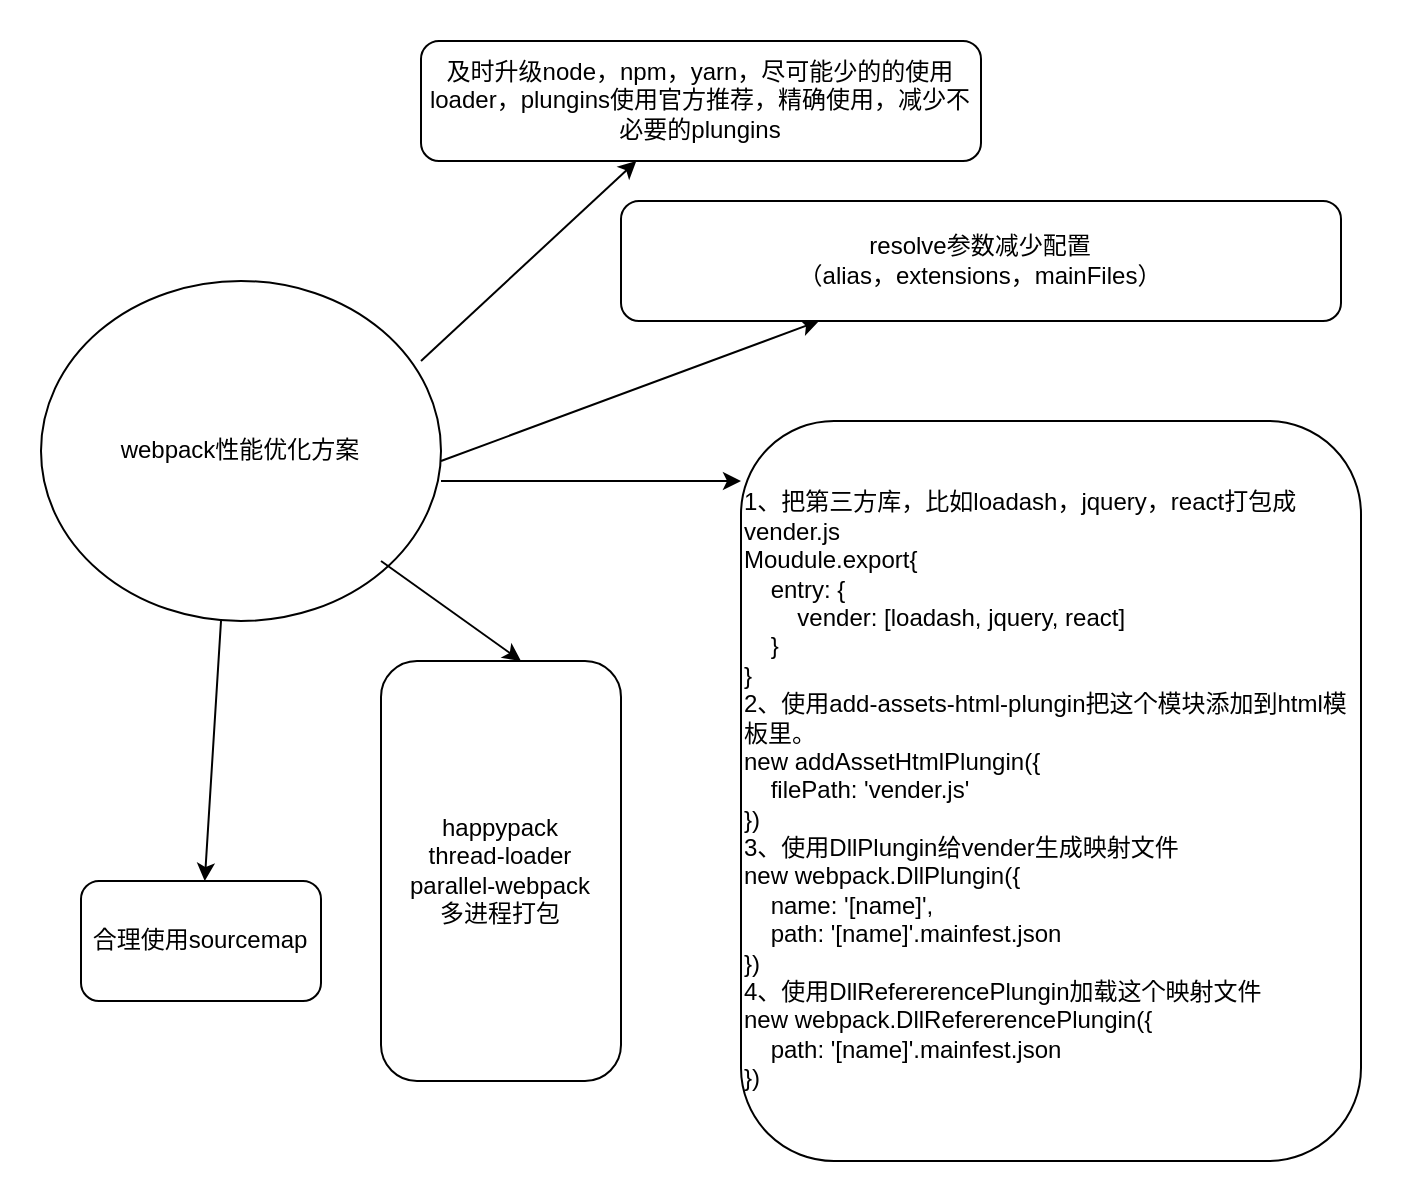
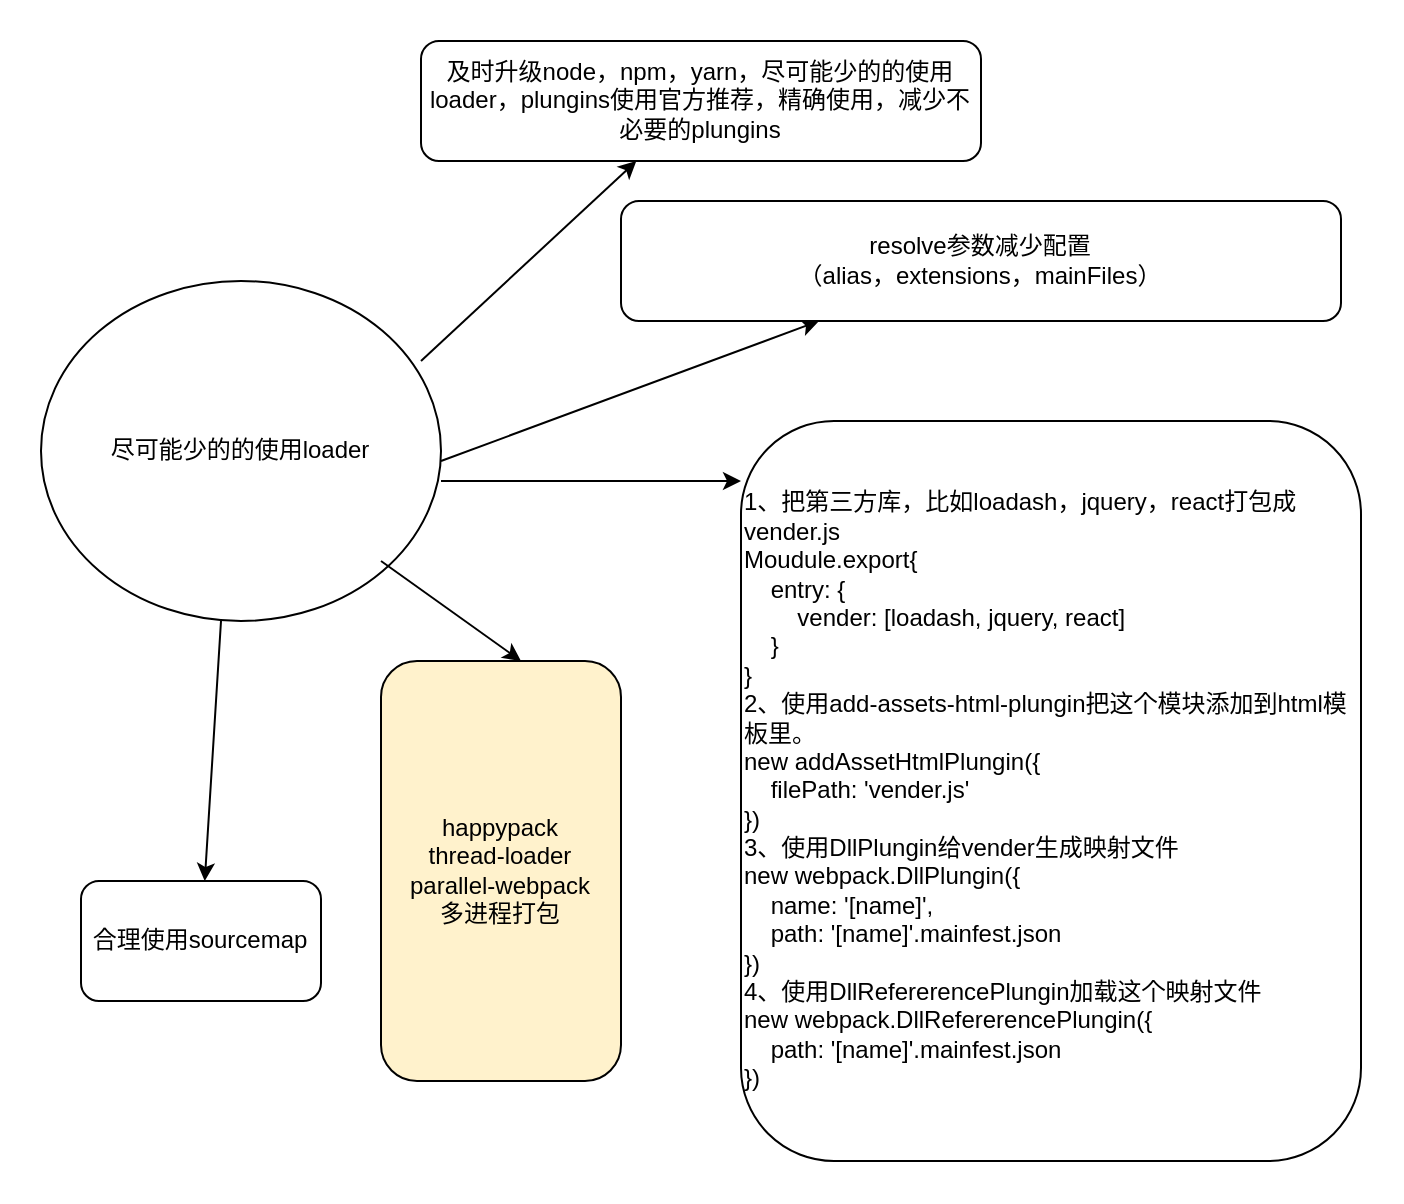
(241, 451) -> (241, 451)
(501, 871) -> (501, 871)
